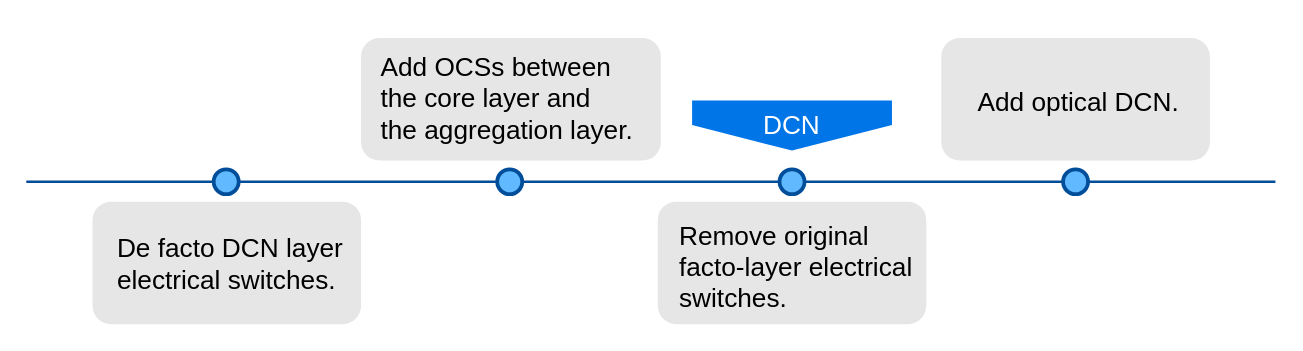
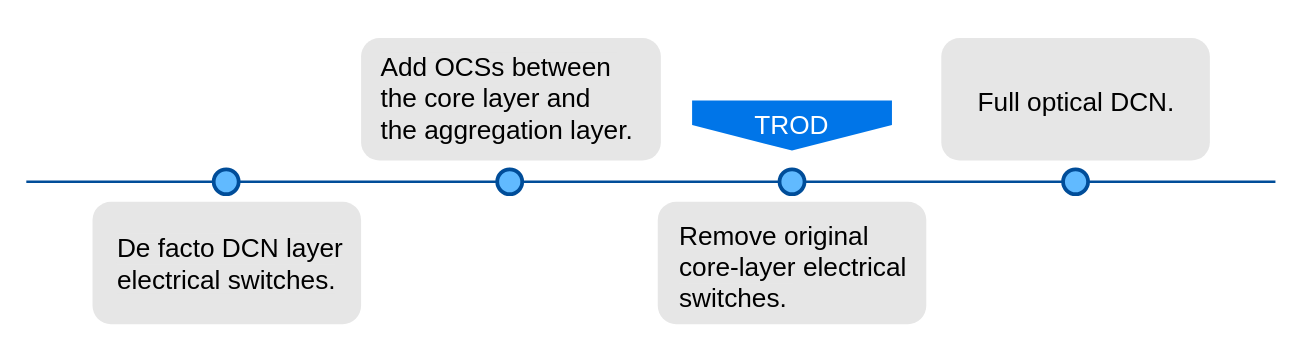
(1036, 78) -> (1036, 78)
(792, 121) -> (792, 121)
(803, 221) -> (803, 221)
